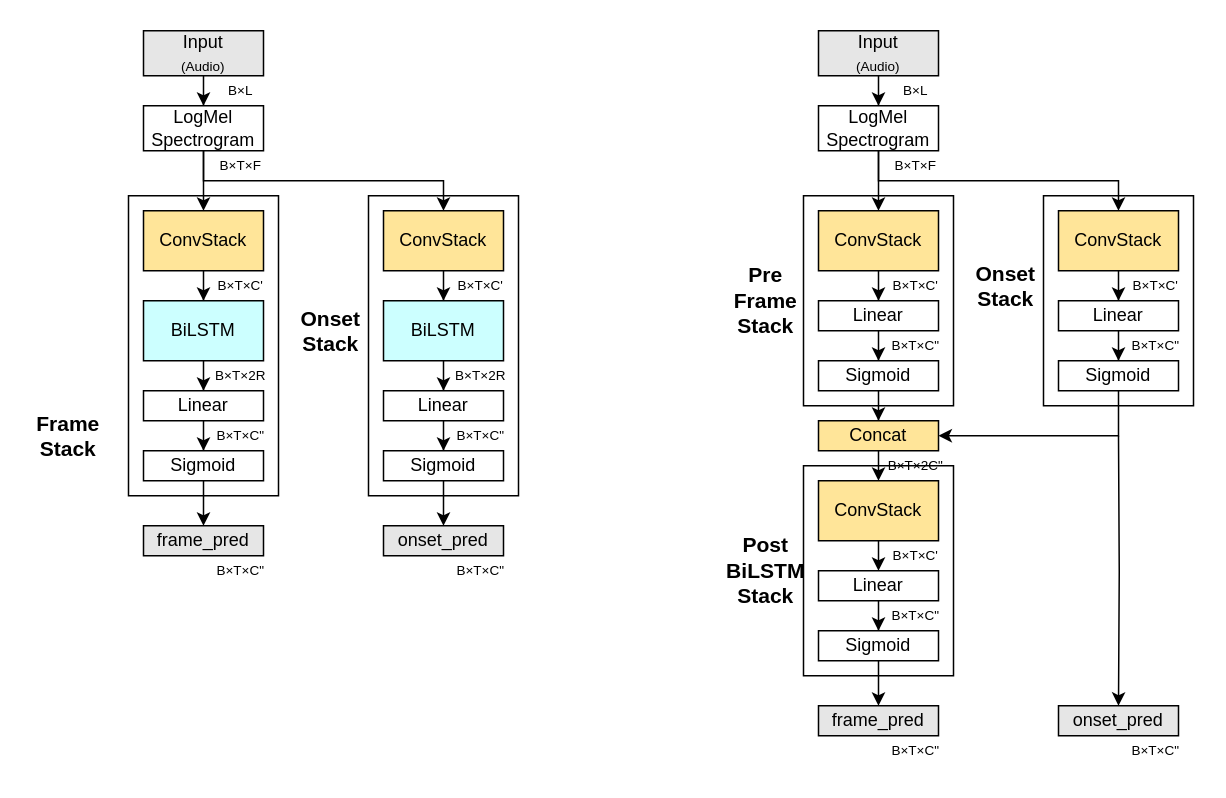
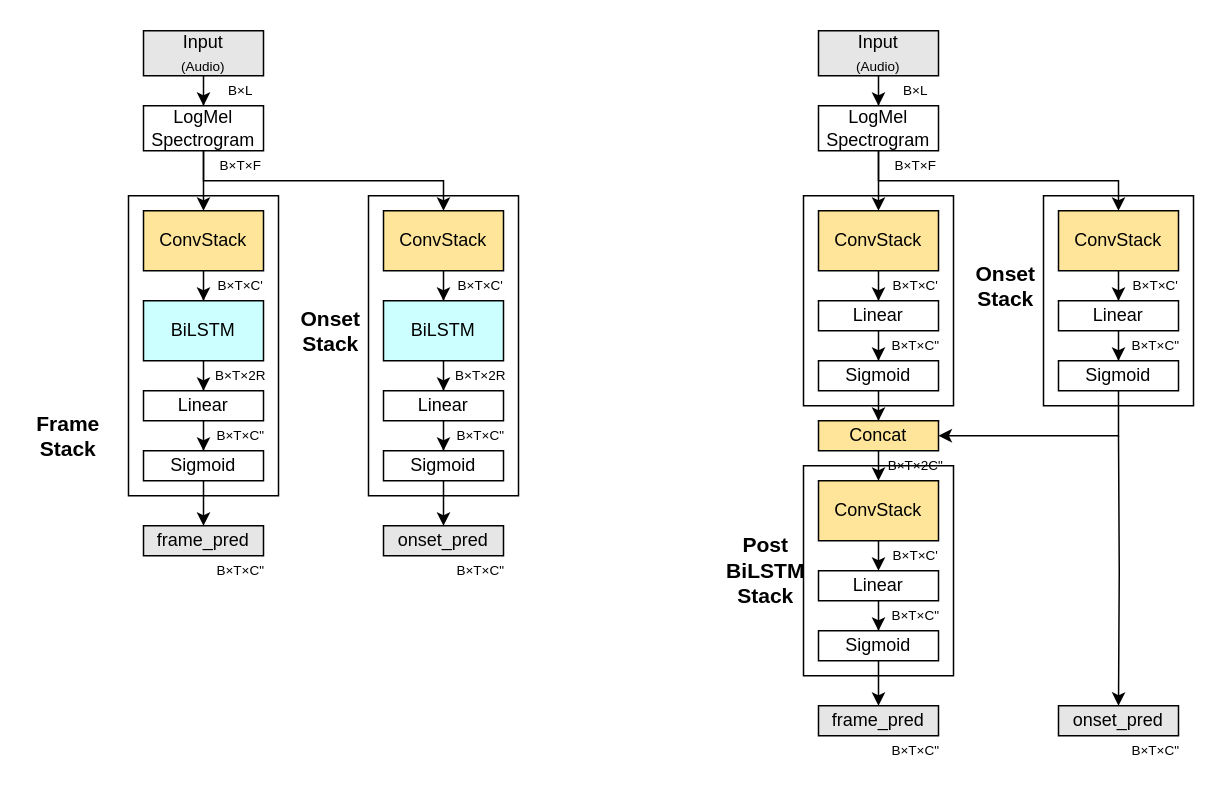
(766, 301) -> none
